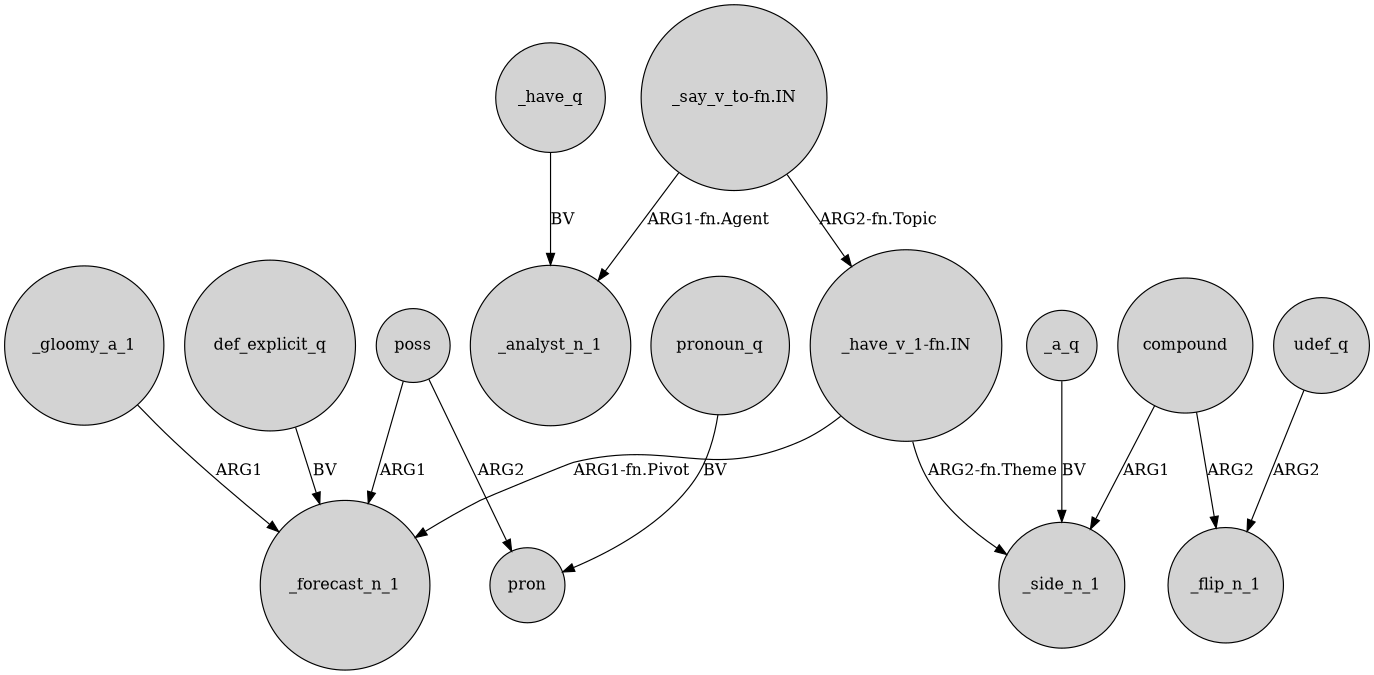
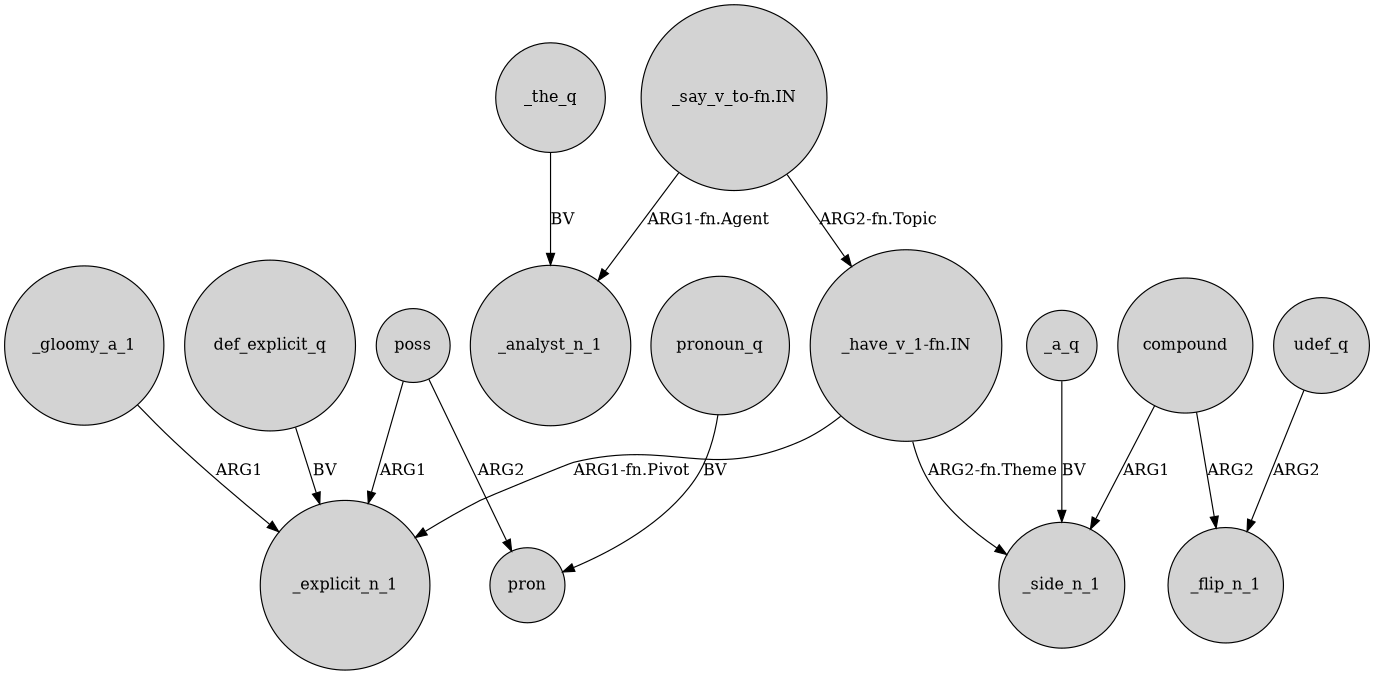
(551, 98) -> (551, 98)
(345, 585) -> (345, 585)
